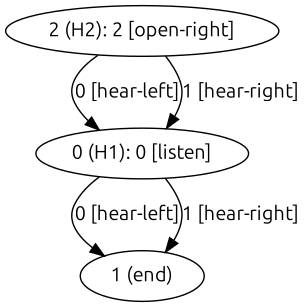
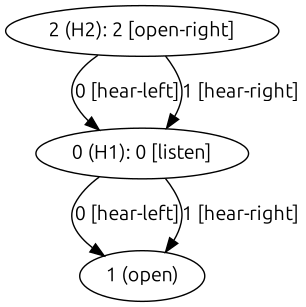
(142, 276) -> (142, 276)
